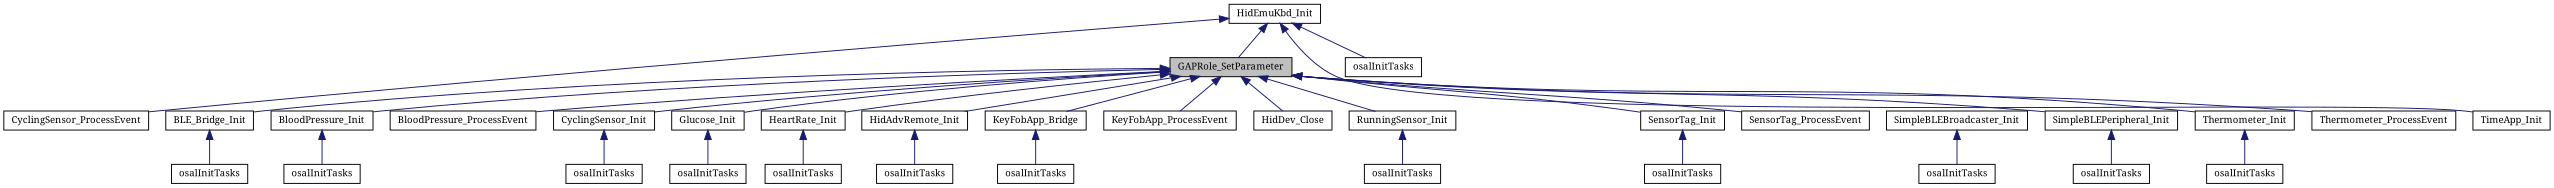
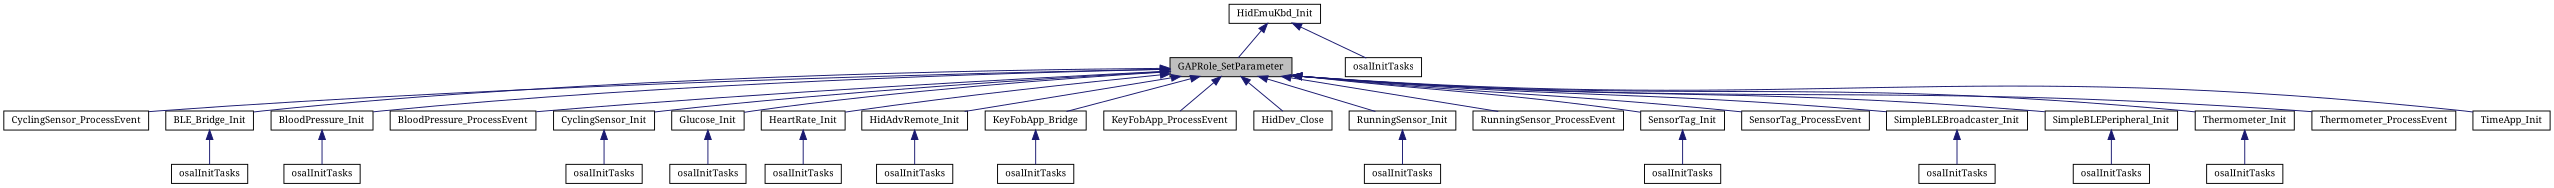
(684, 63) -> (654, 84)
none -> (1740, 101)
(1869, 107) -> (1888, 87)
none -> (1548, 121)
